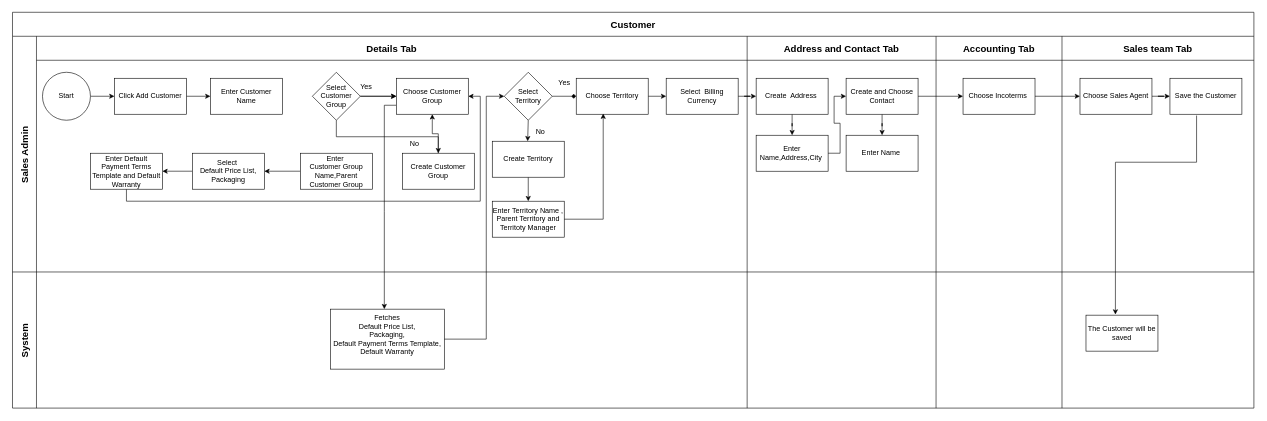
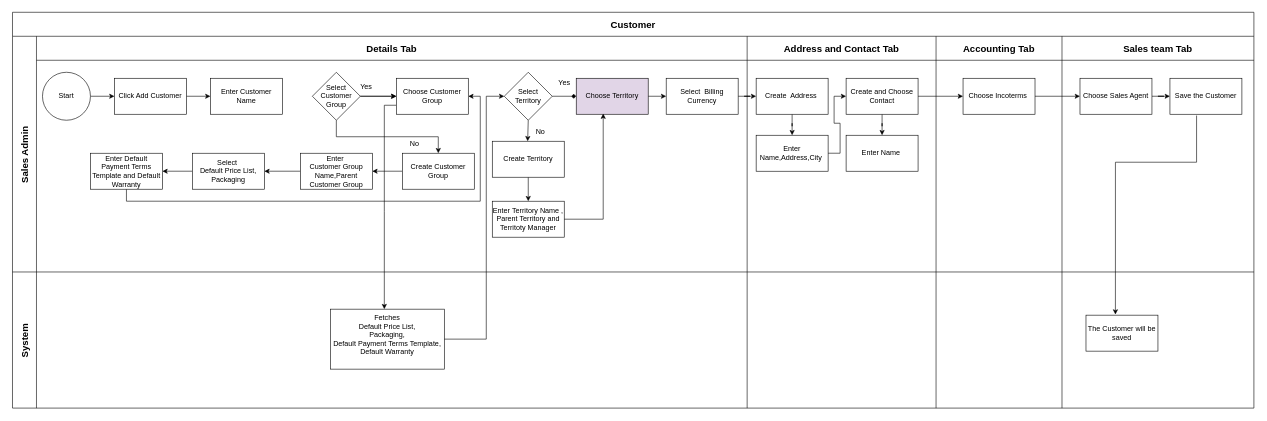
(612, 96) -> (612, 96)
(432, 134) -> (377, 171)
